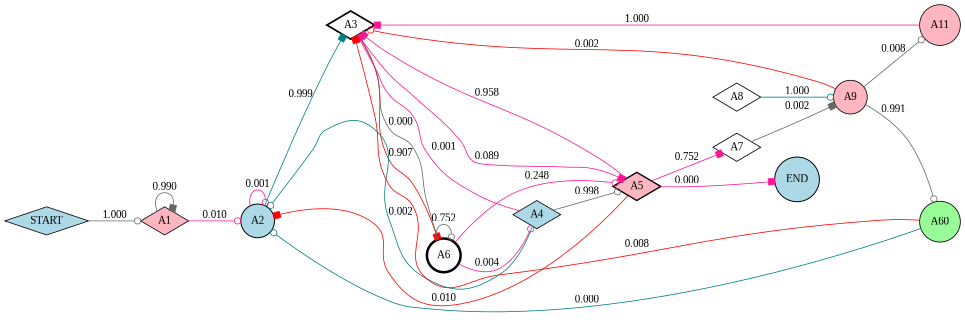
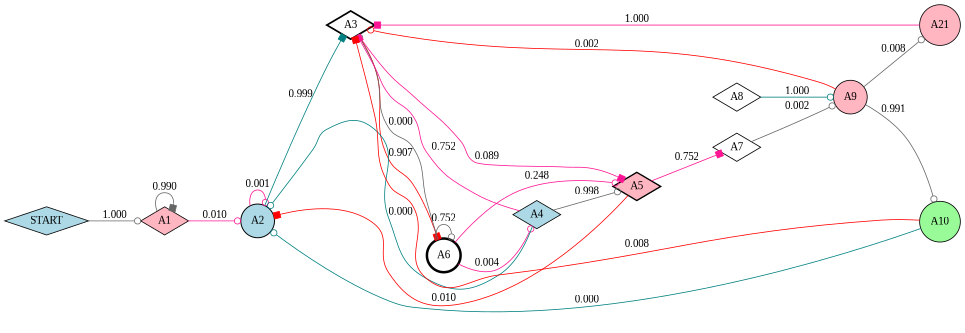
(940, 25) -> (940, 25)
(497, 107) -> none
(790, 125) -> (790, 125)
(444, 147) -> (444, 147)
(797, 179) -> none
(401, 212) -> (401, 212)
(940, 222) -> (940, 222)
